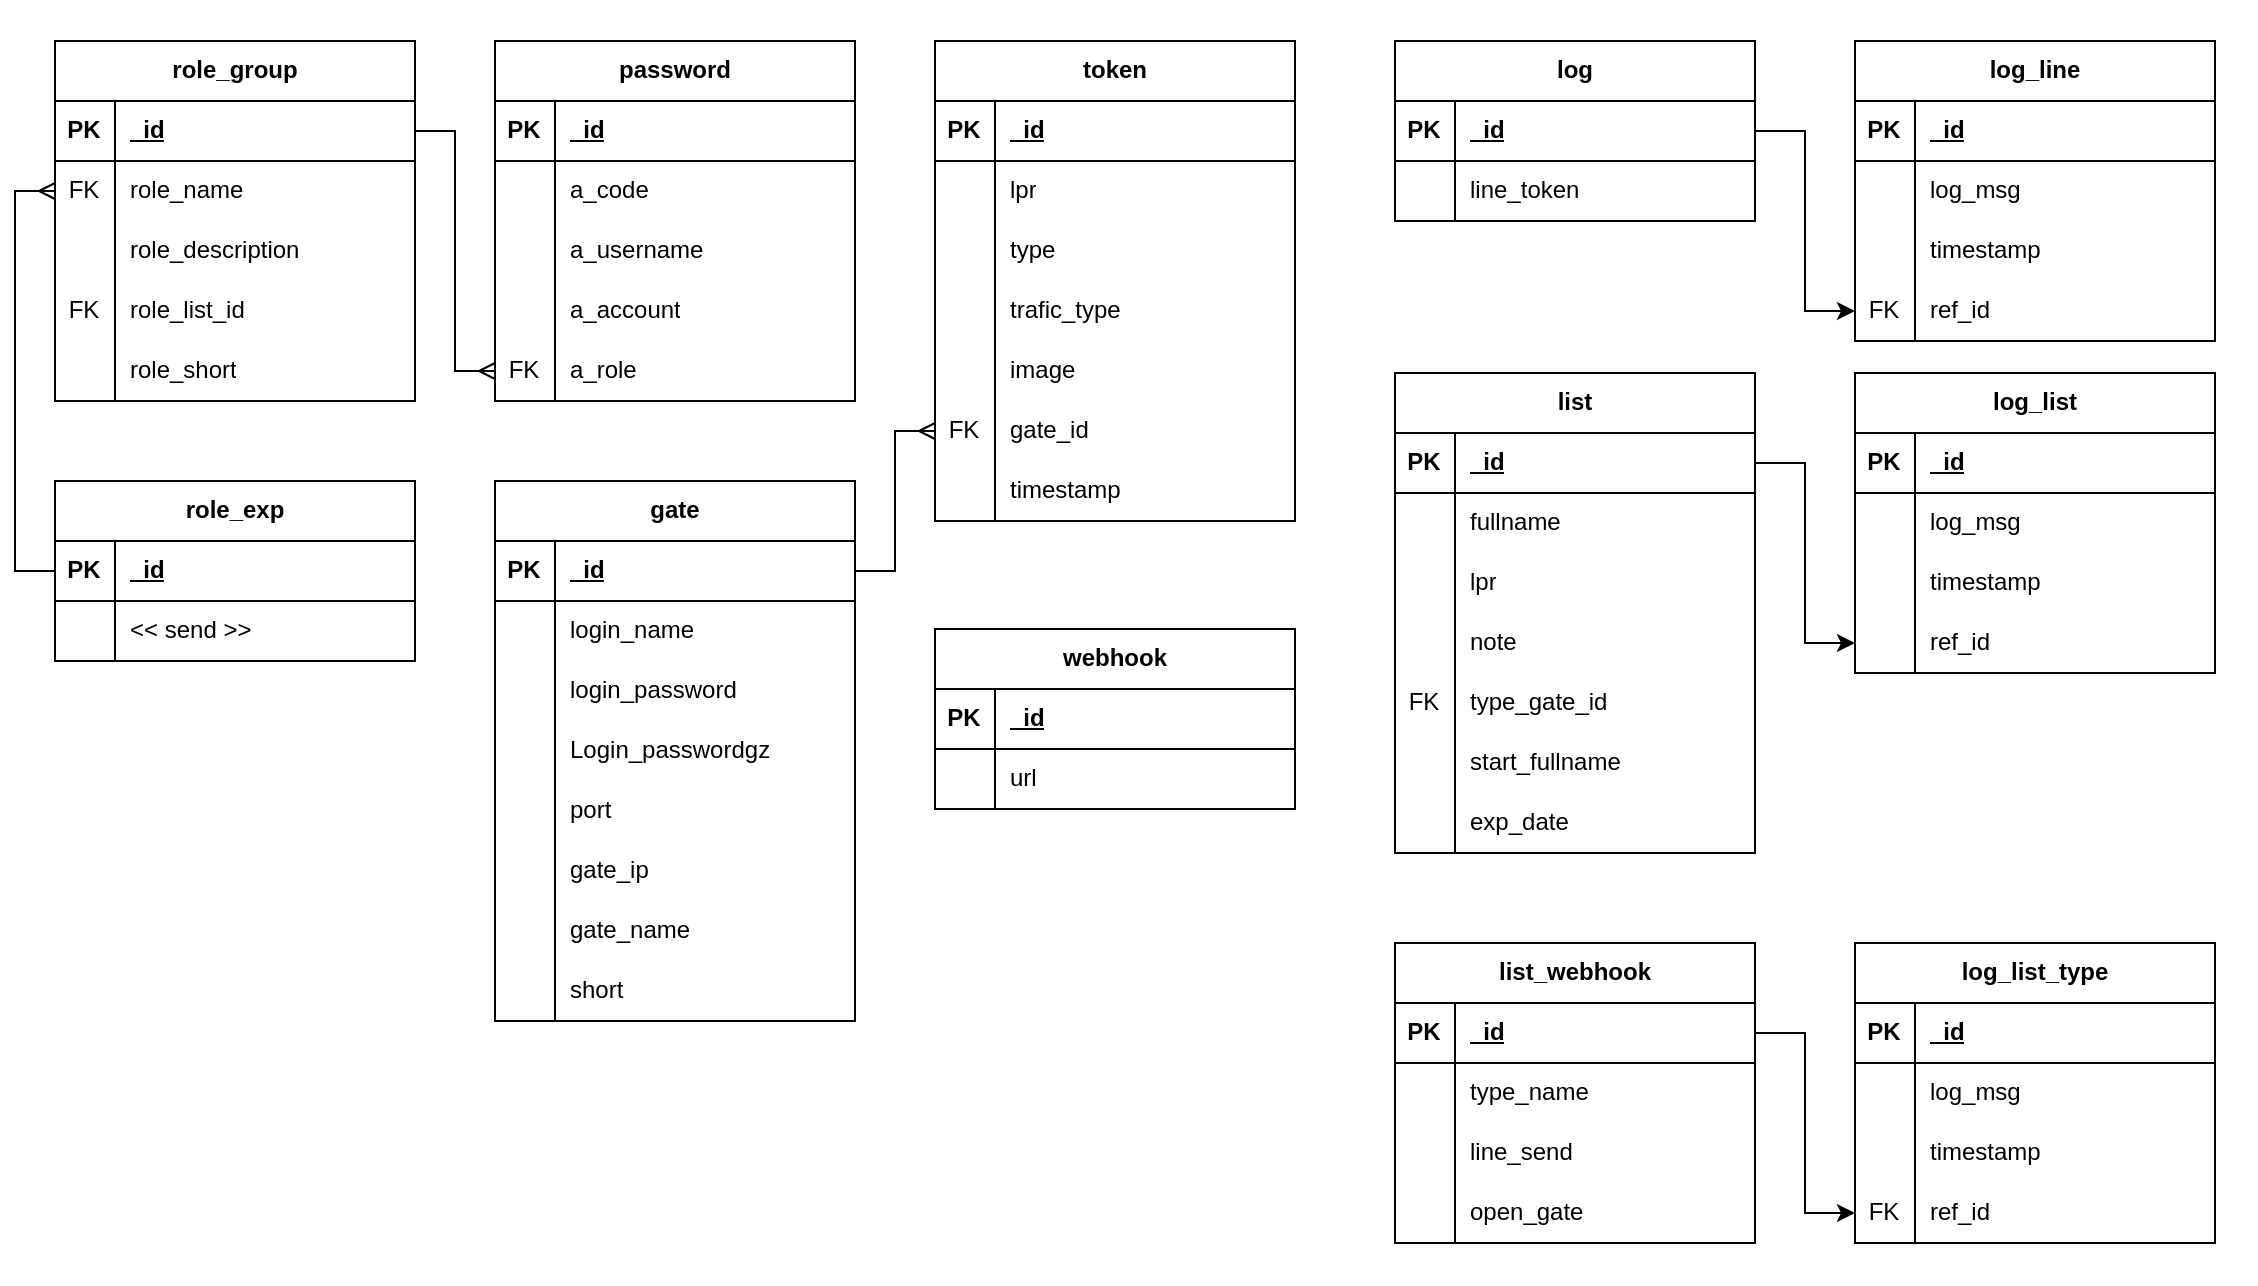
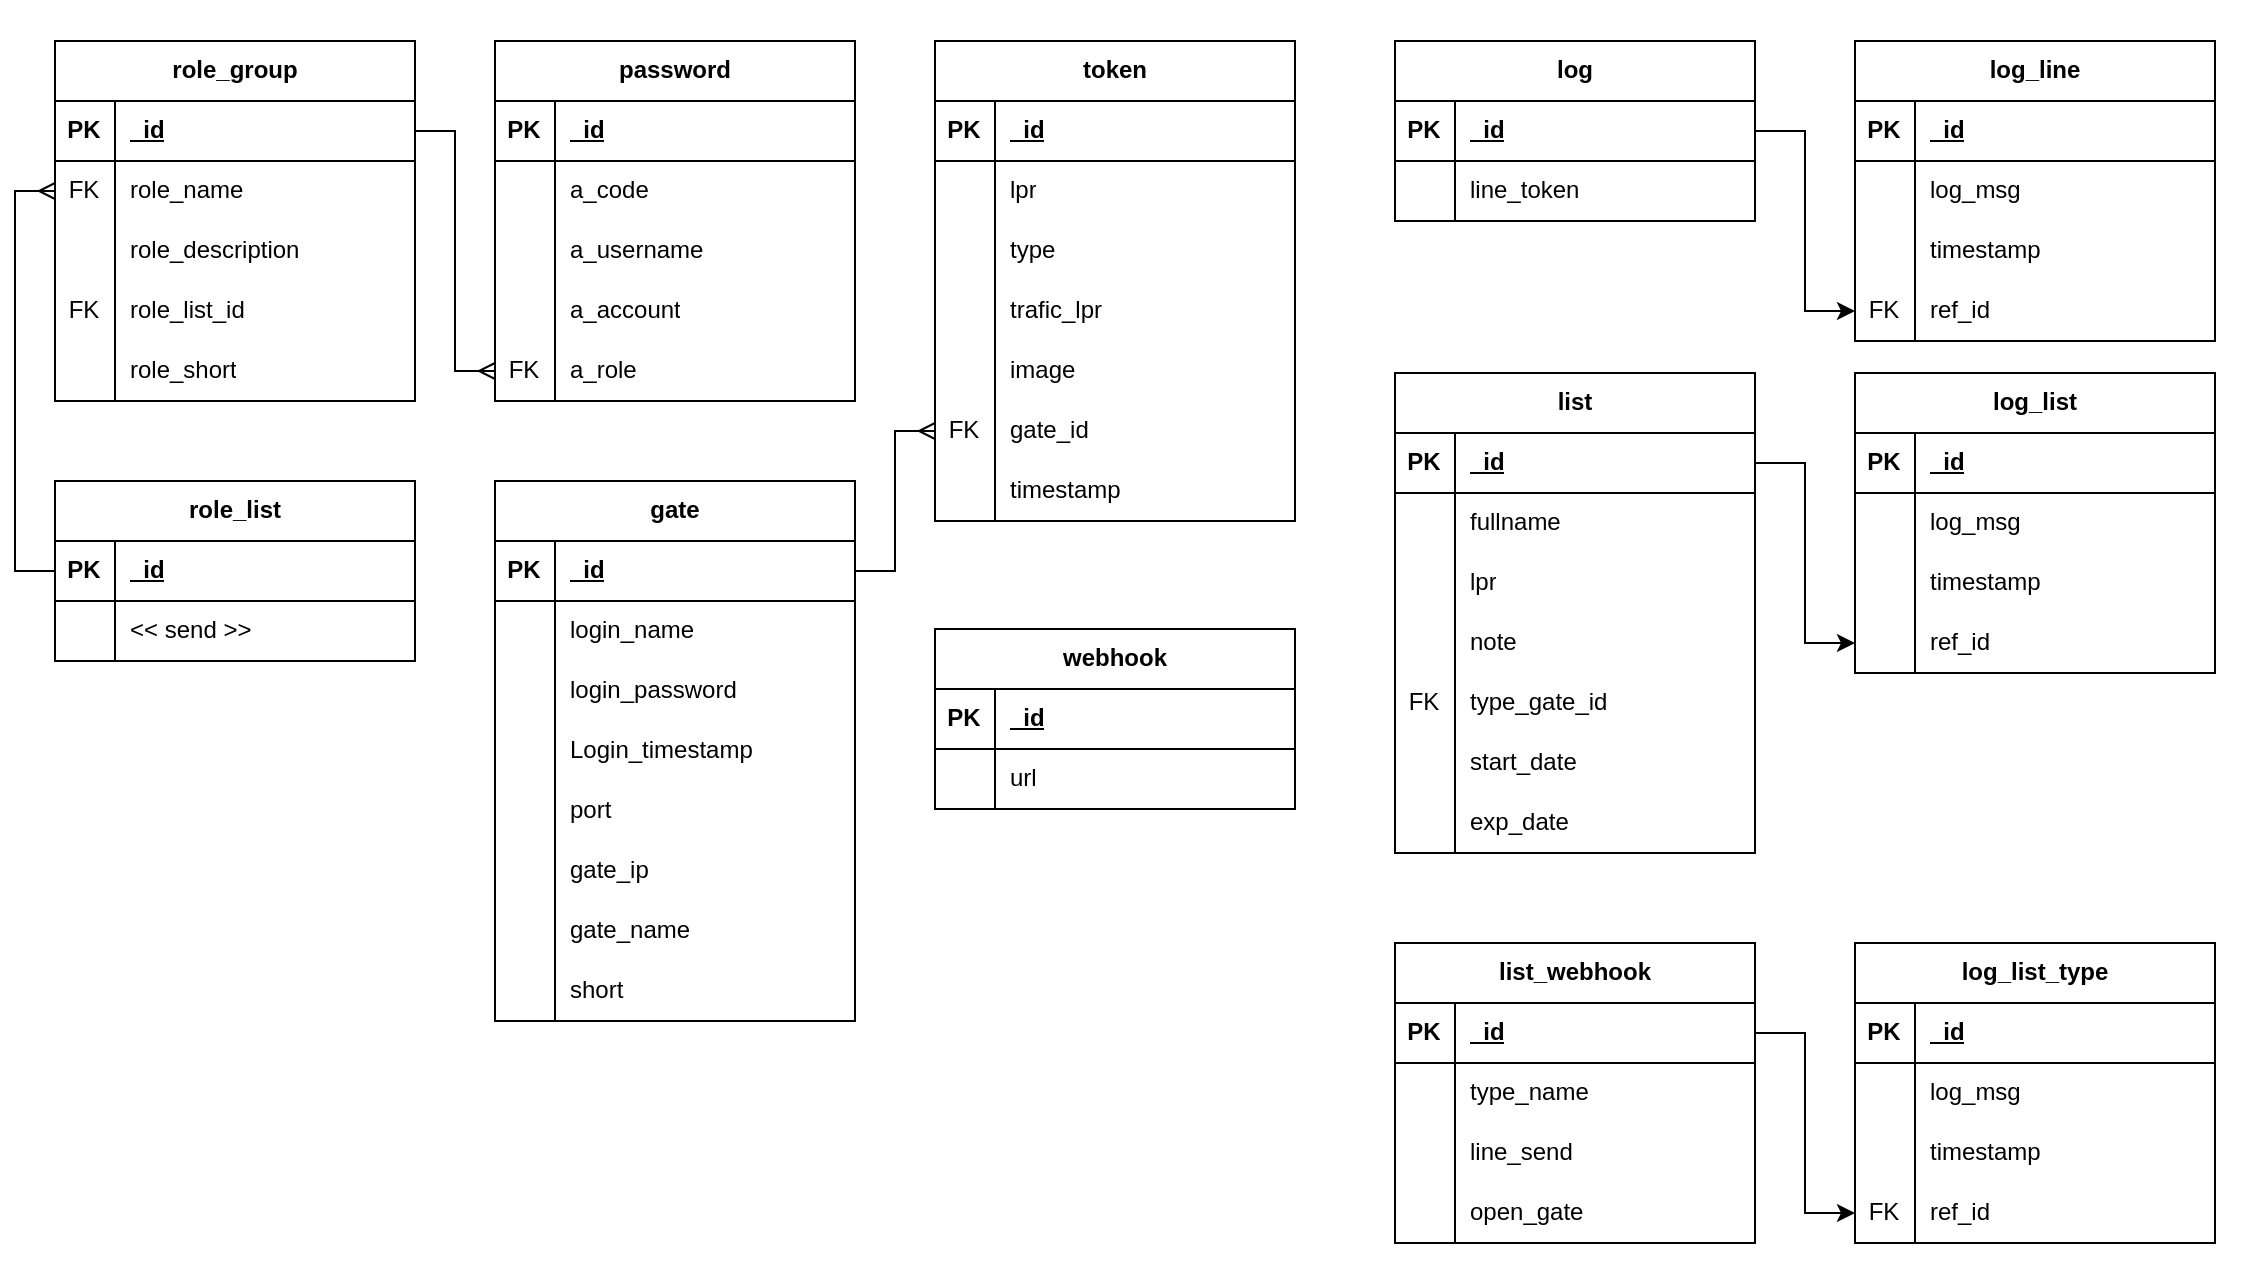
(1082, 311) -> (1072, 311)
(236, 511) -> (236, 511)
(675, 751) -> (666, 751)
(1559, 763) -> (1538, 763)
